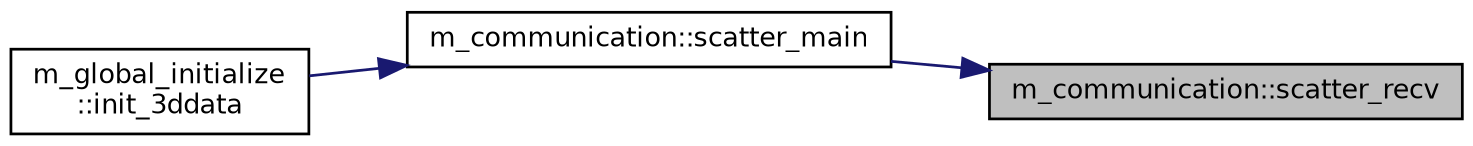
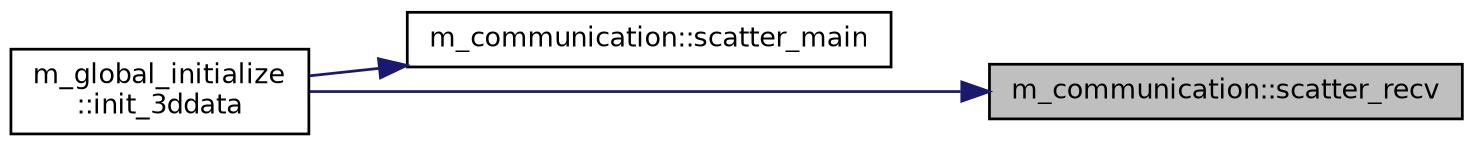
(926, 65) -> (635, 92)
